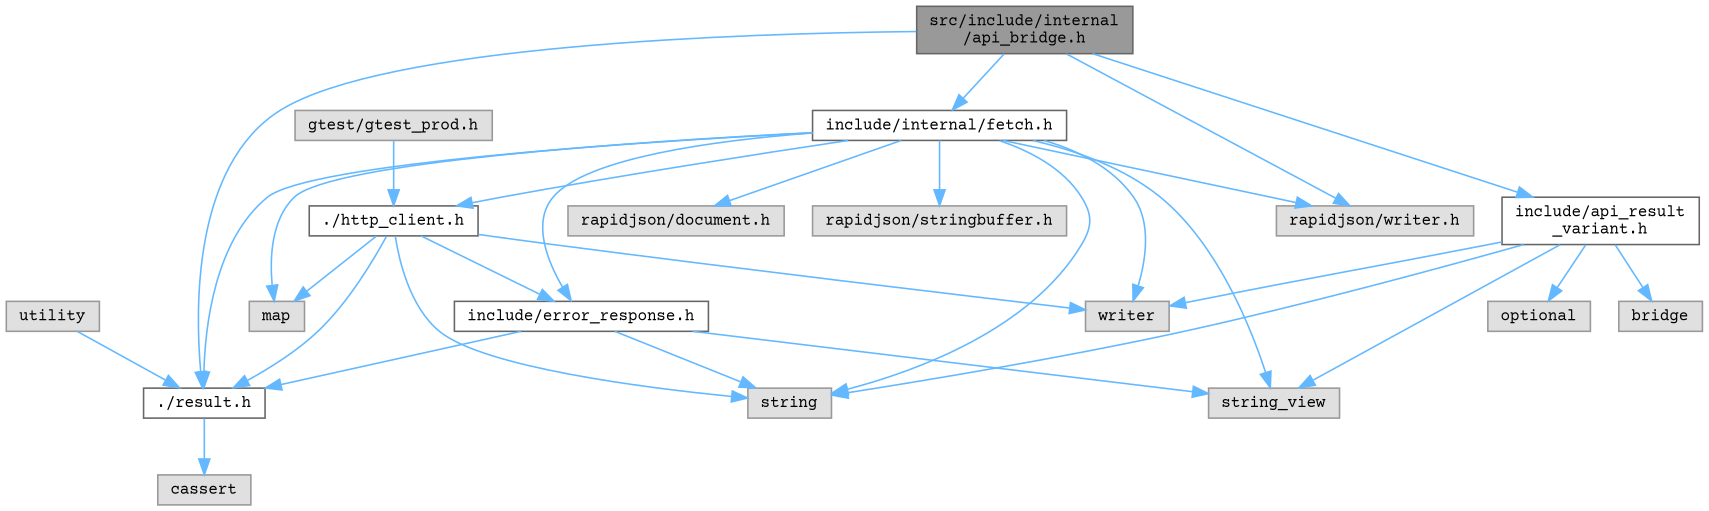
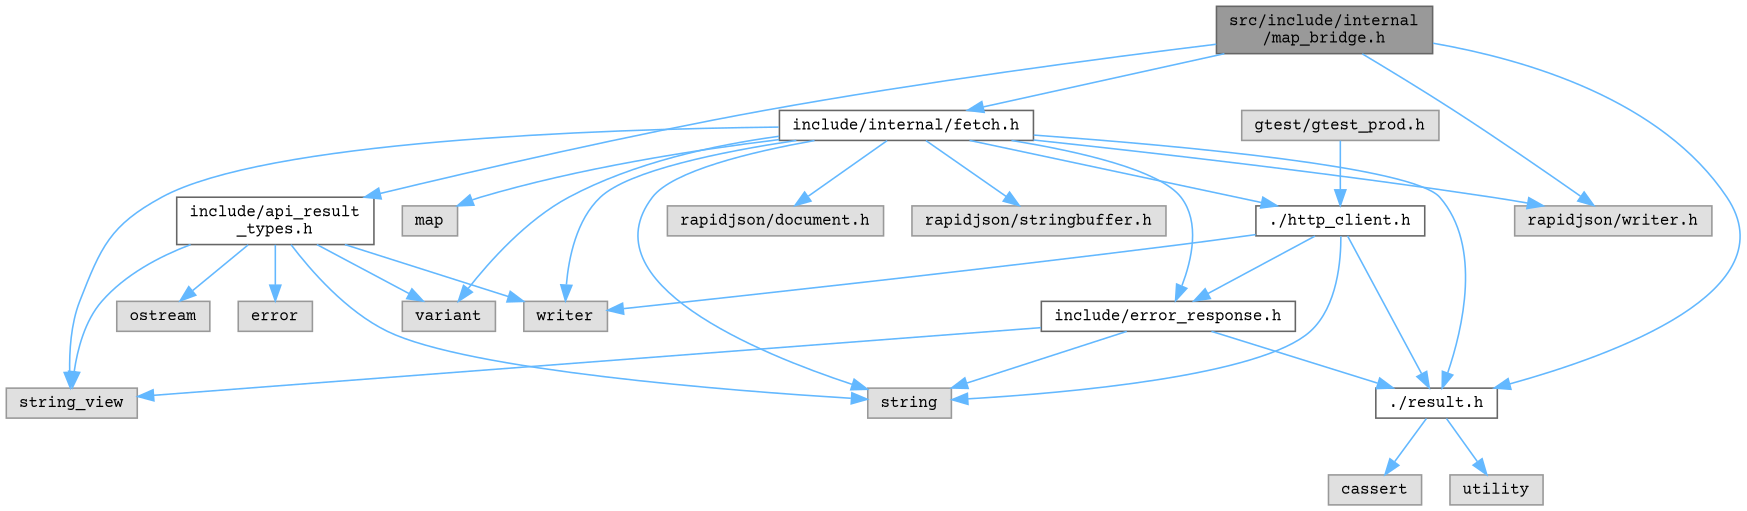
(1025, 30) -> (1325, 30)
(1601, 221) -> (275, 221)
(342, 264) -> none
none -> (449, 316)
(1539, 316) -> (275, 316)
(1661, 316) -> (163, 316)
(121, 356) -> (1462, 440)
